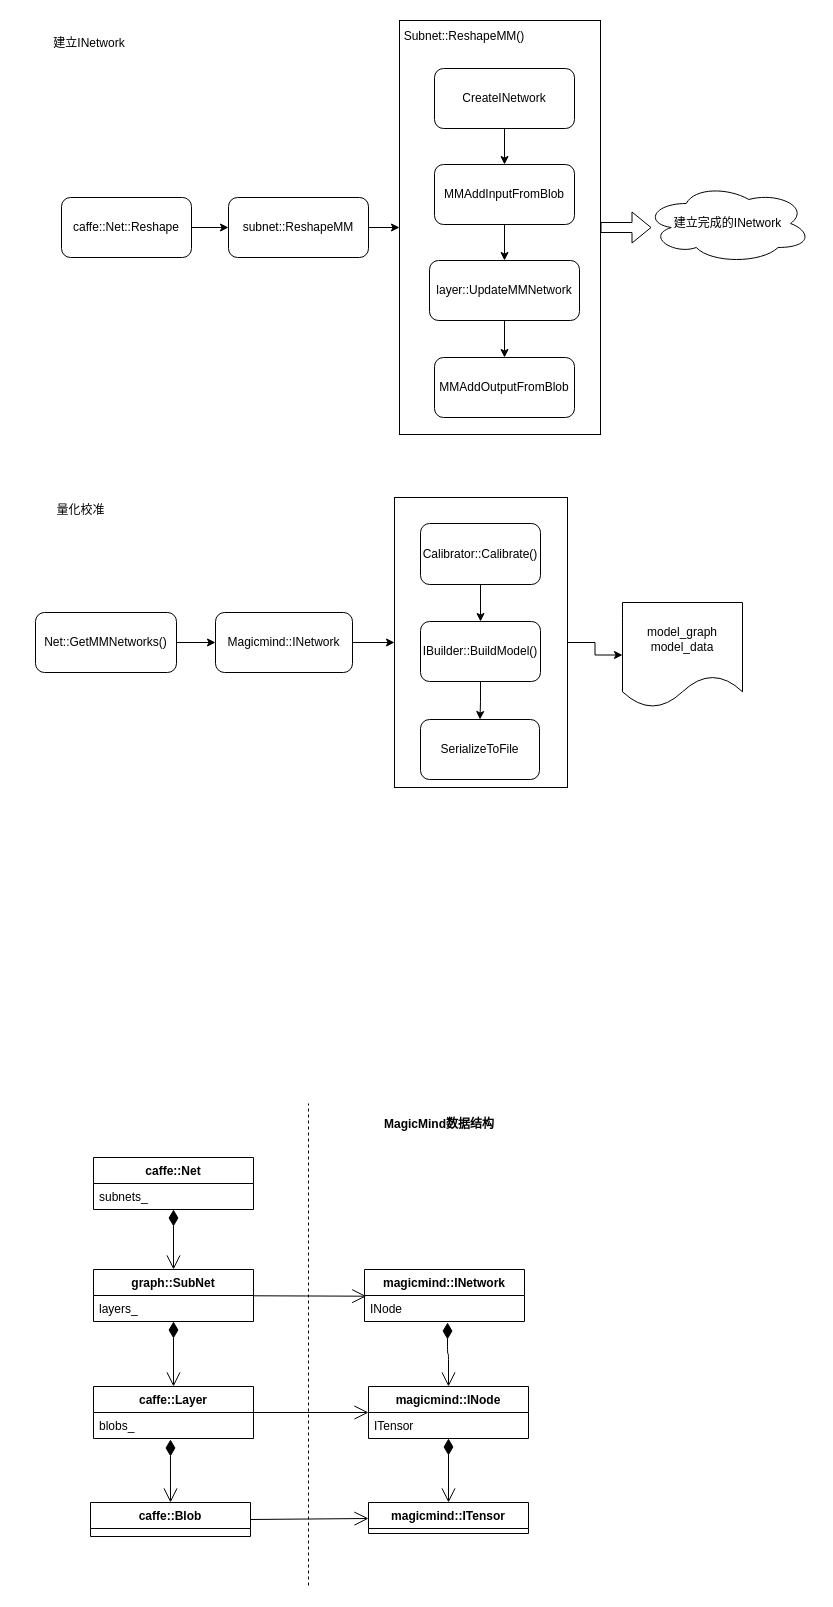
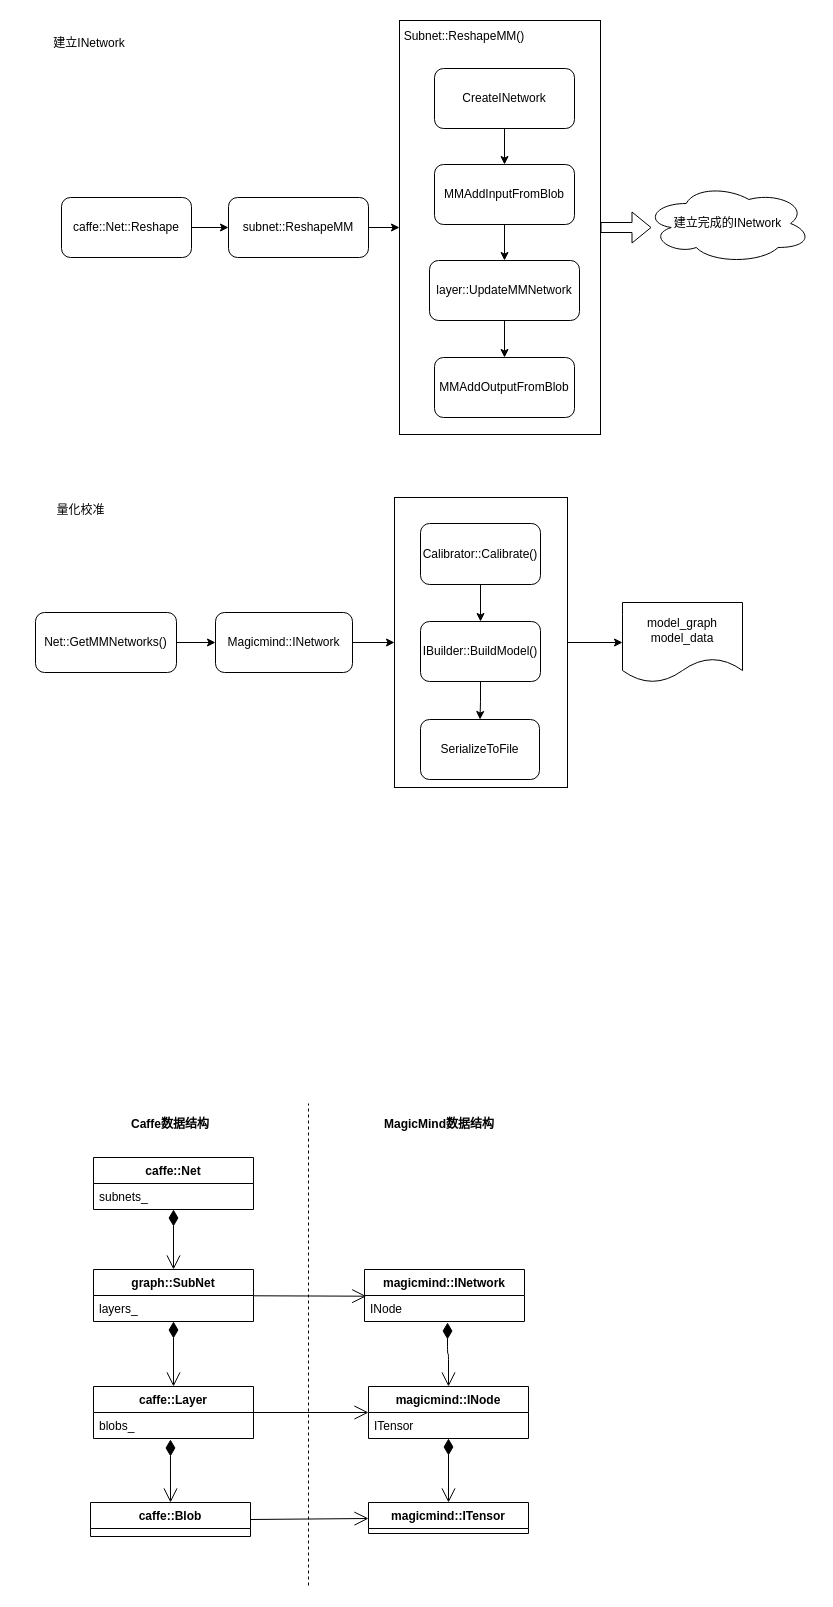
(683, 655) -> (683, 643)
none -> (171, 1124)
